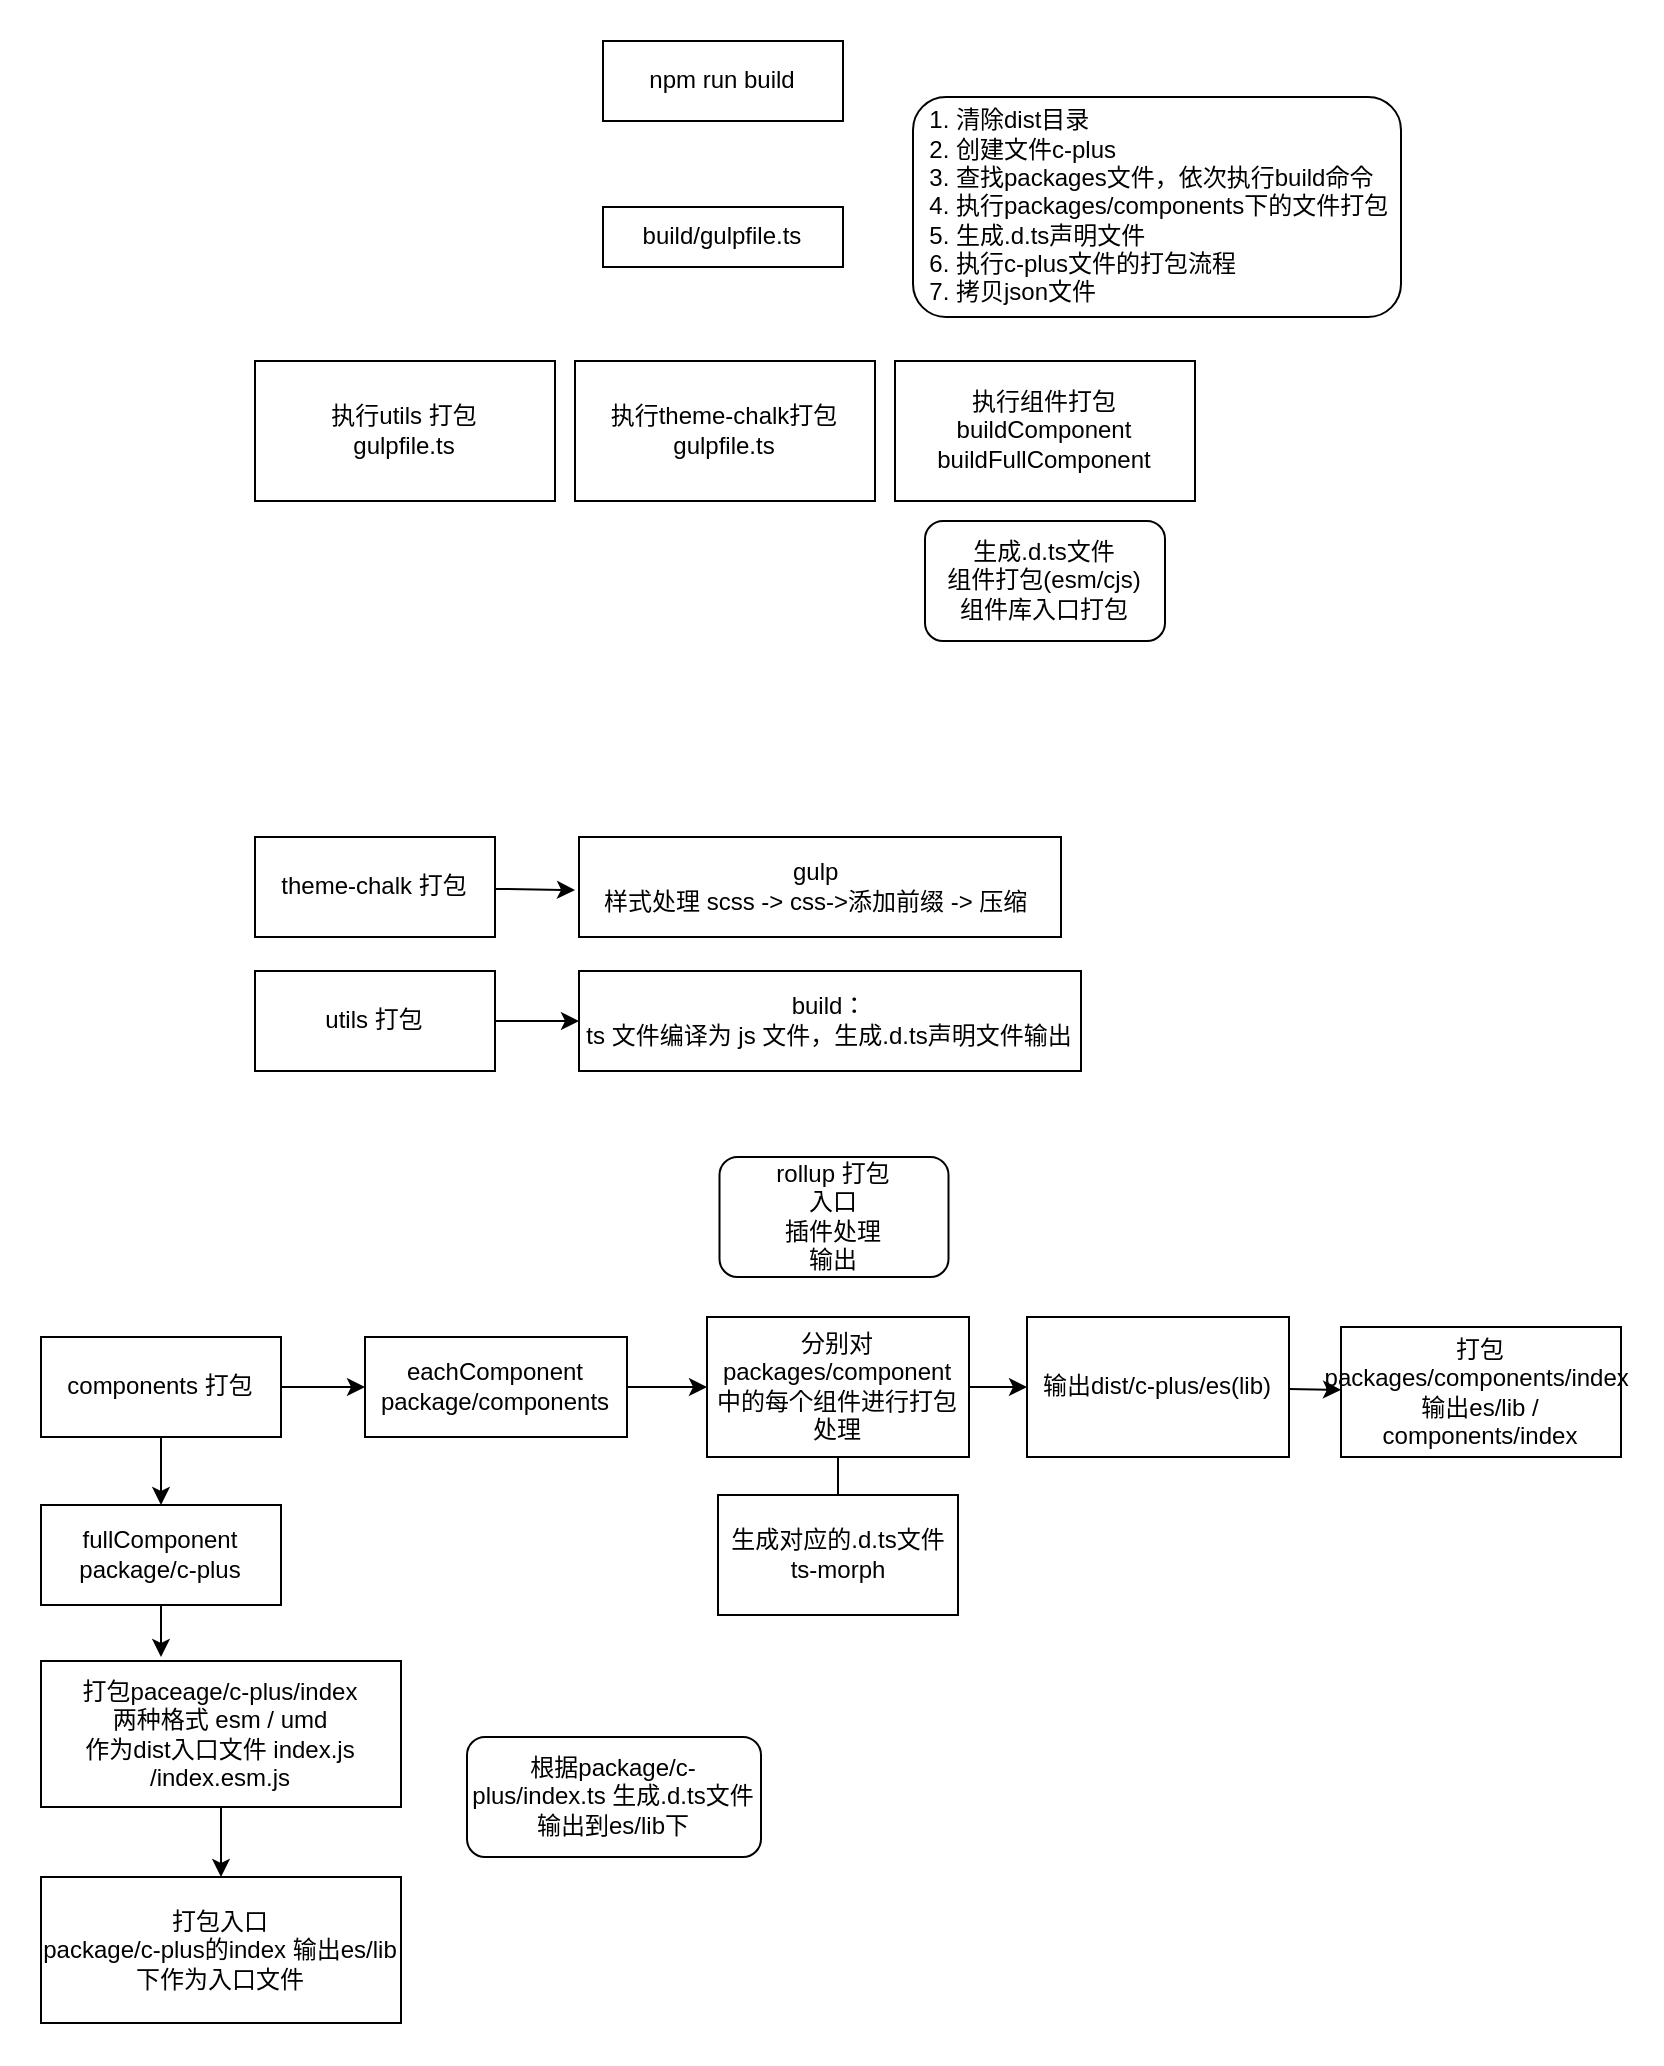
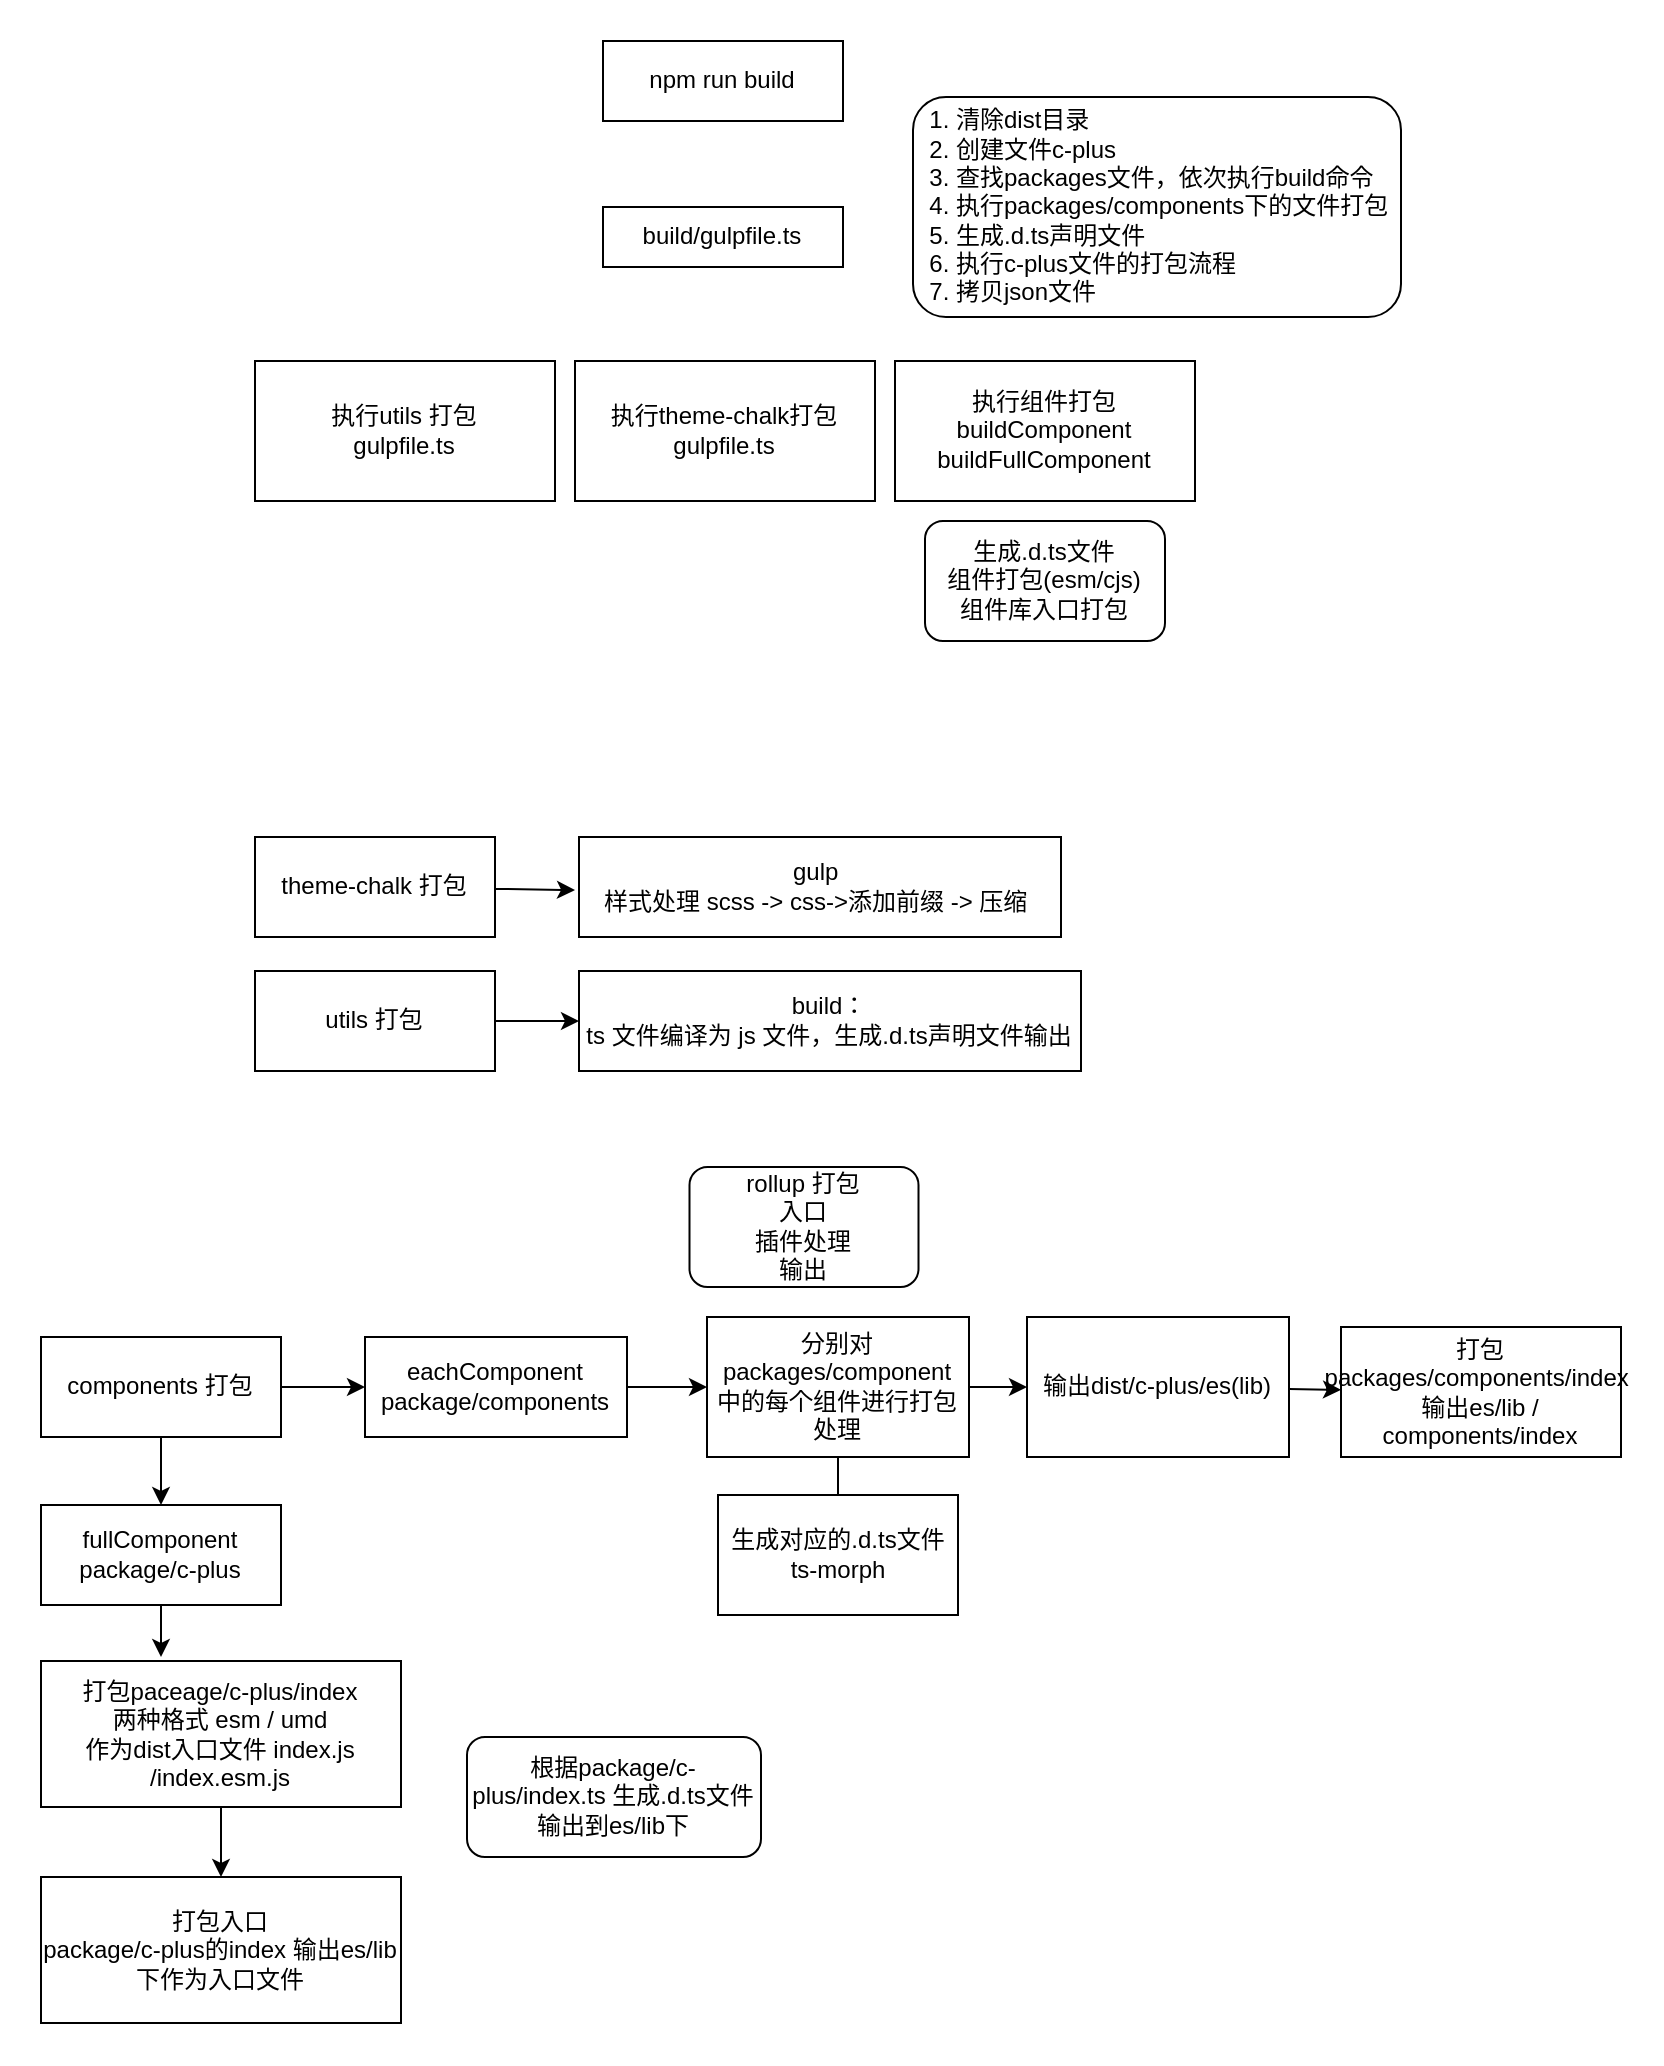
(834, 1217) -> (804, 1227)
